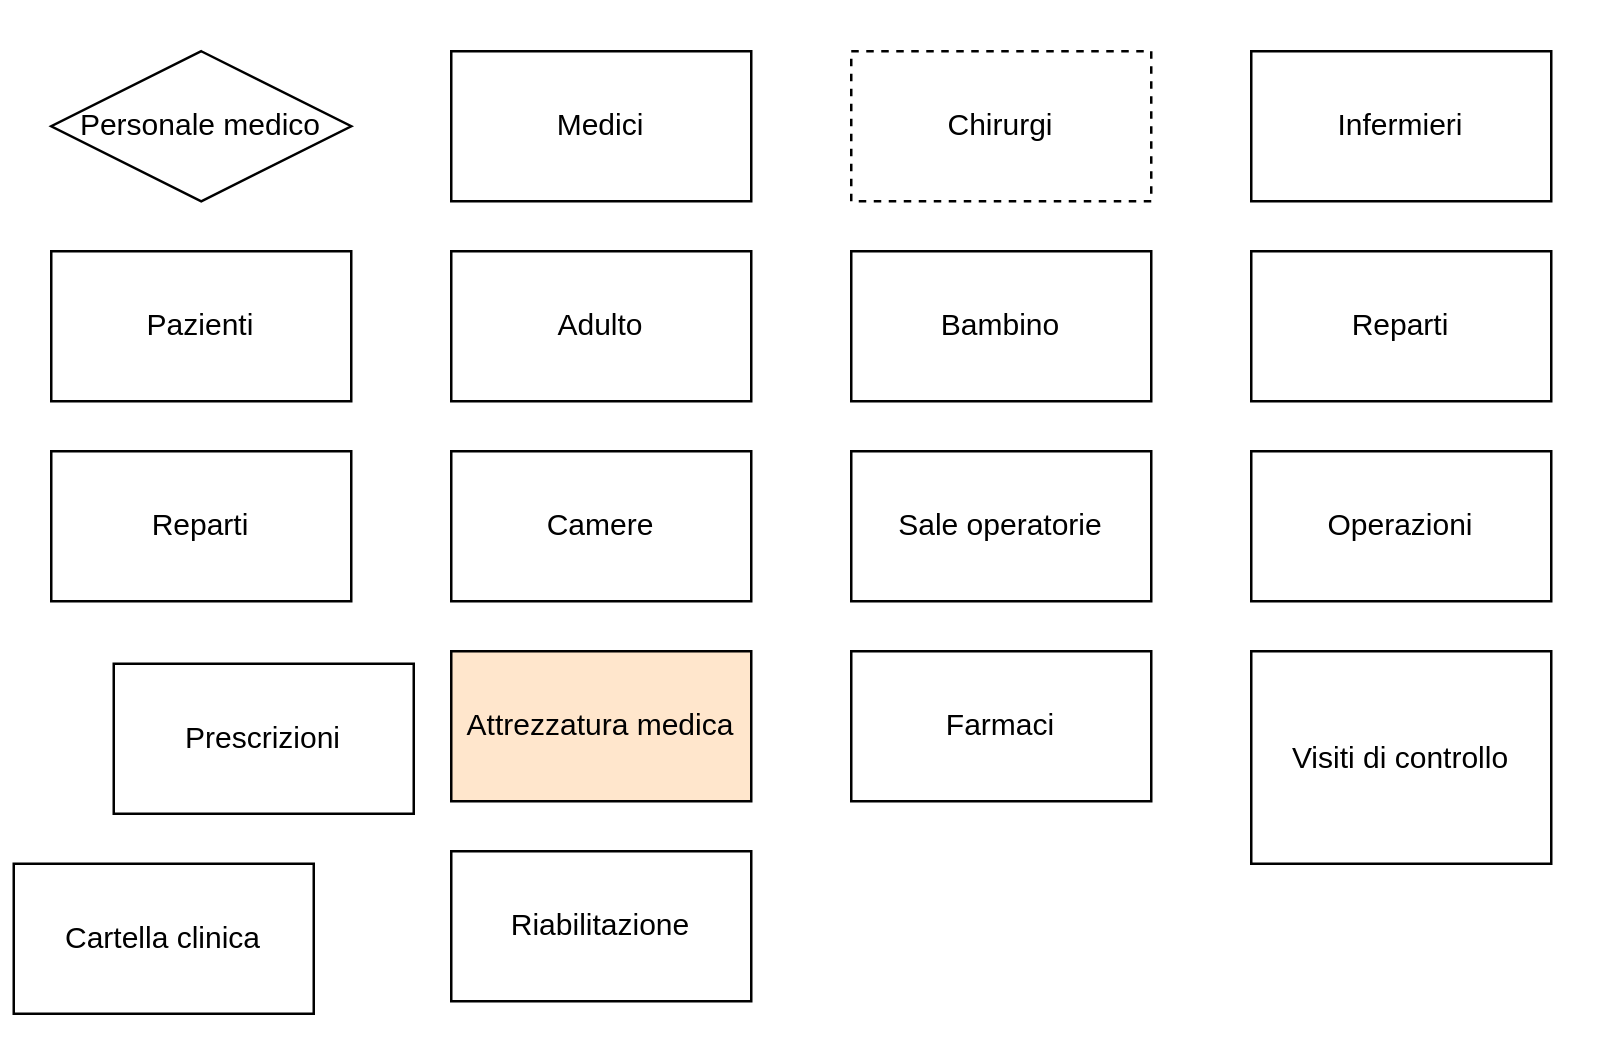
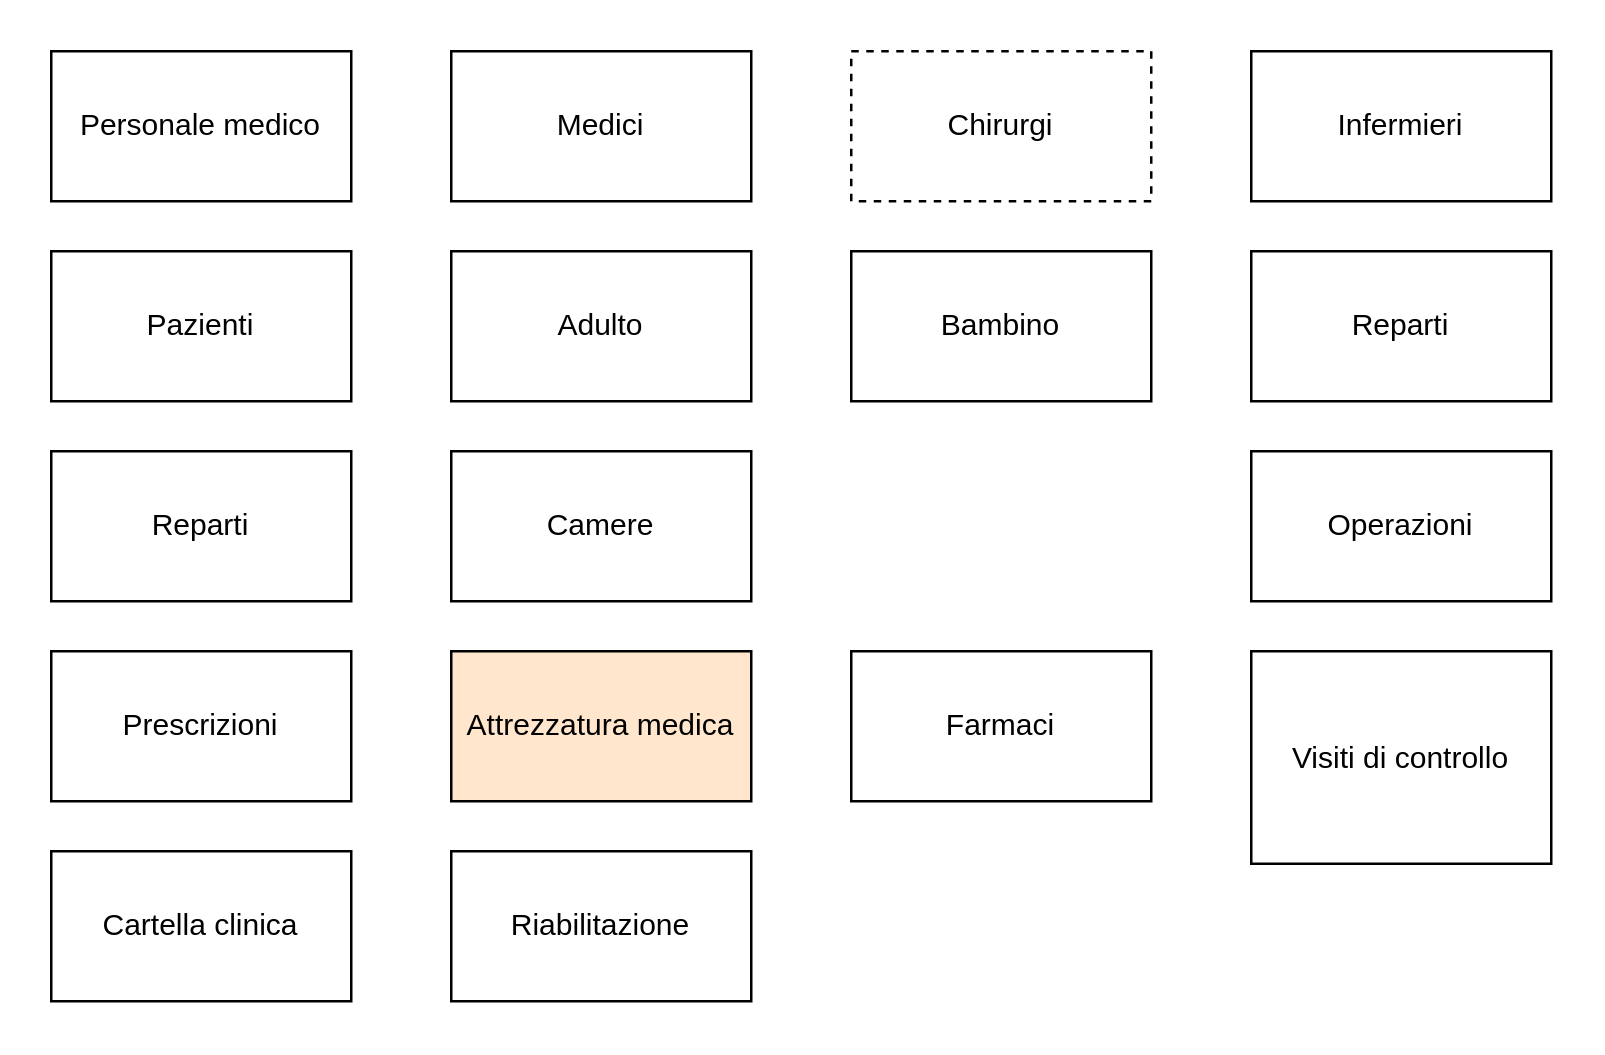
(201, 126) -> (201, 126)
(1001, 526) -> none
(264, 739) -> (201, 726)
(164, 939) -> (201, 926)
